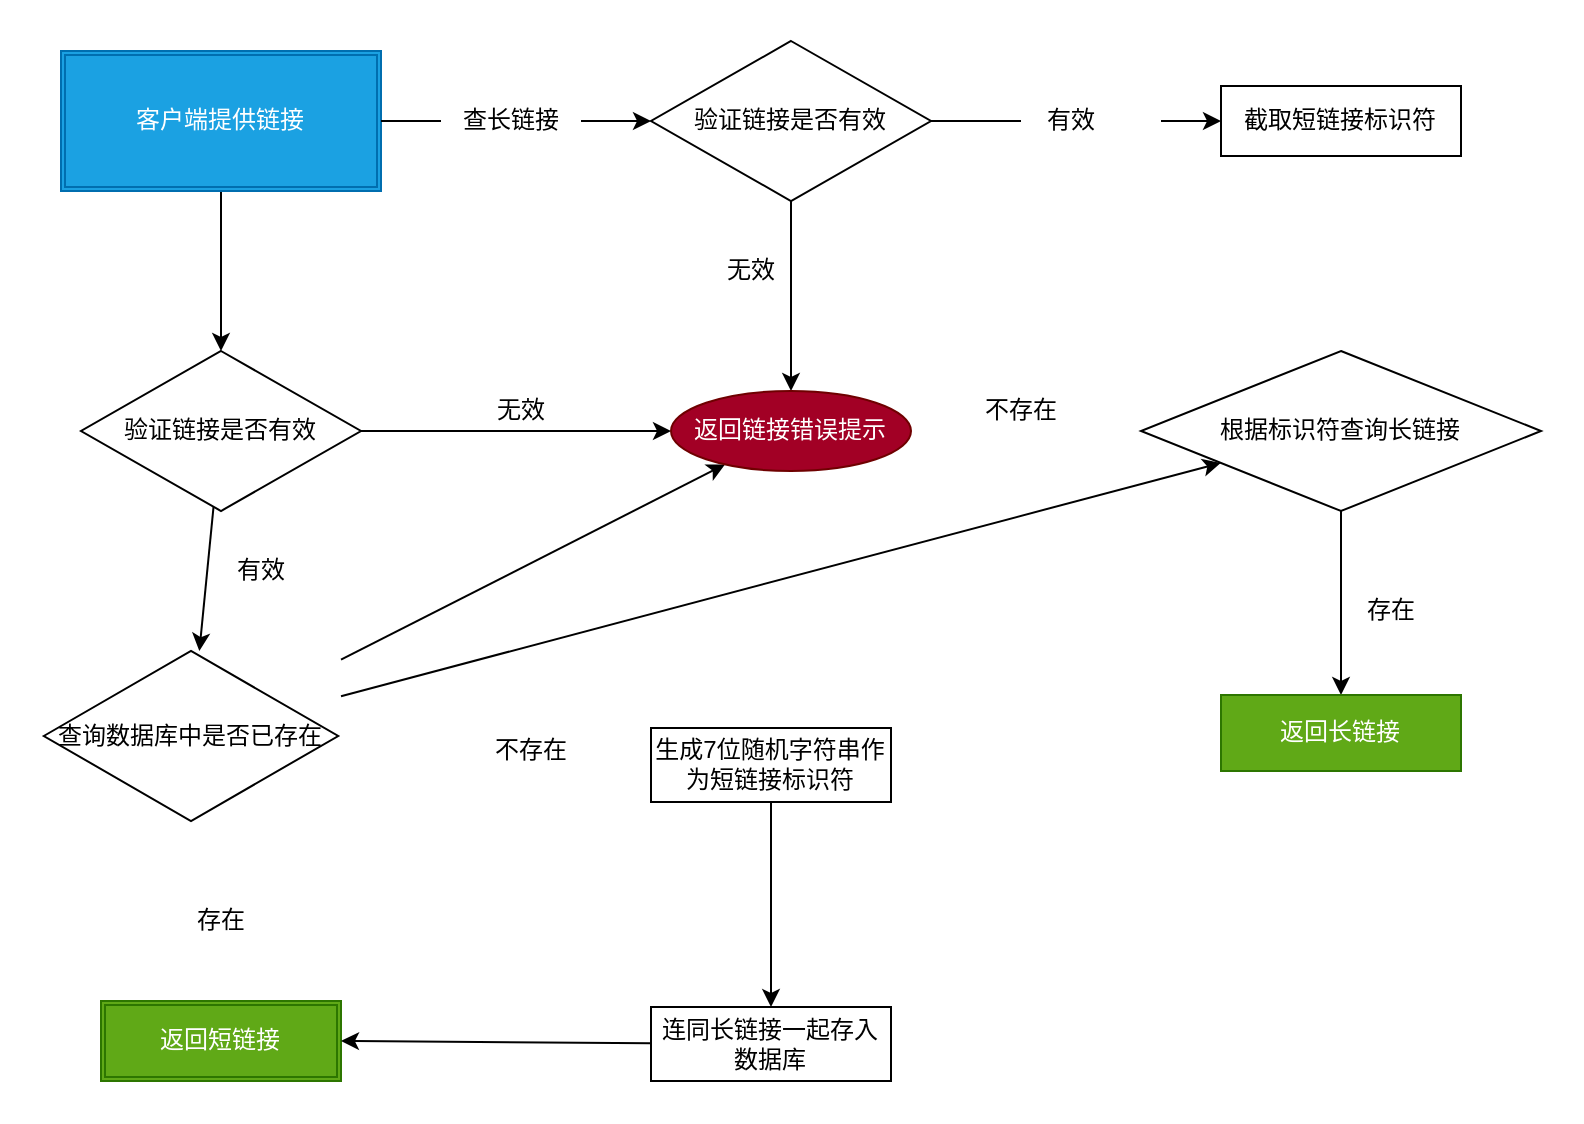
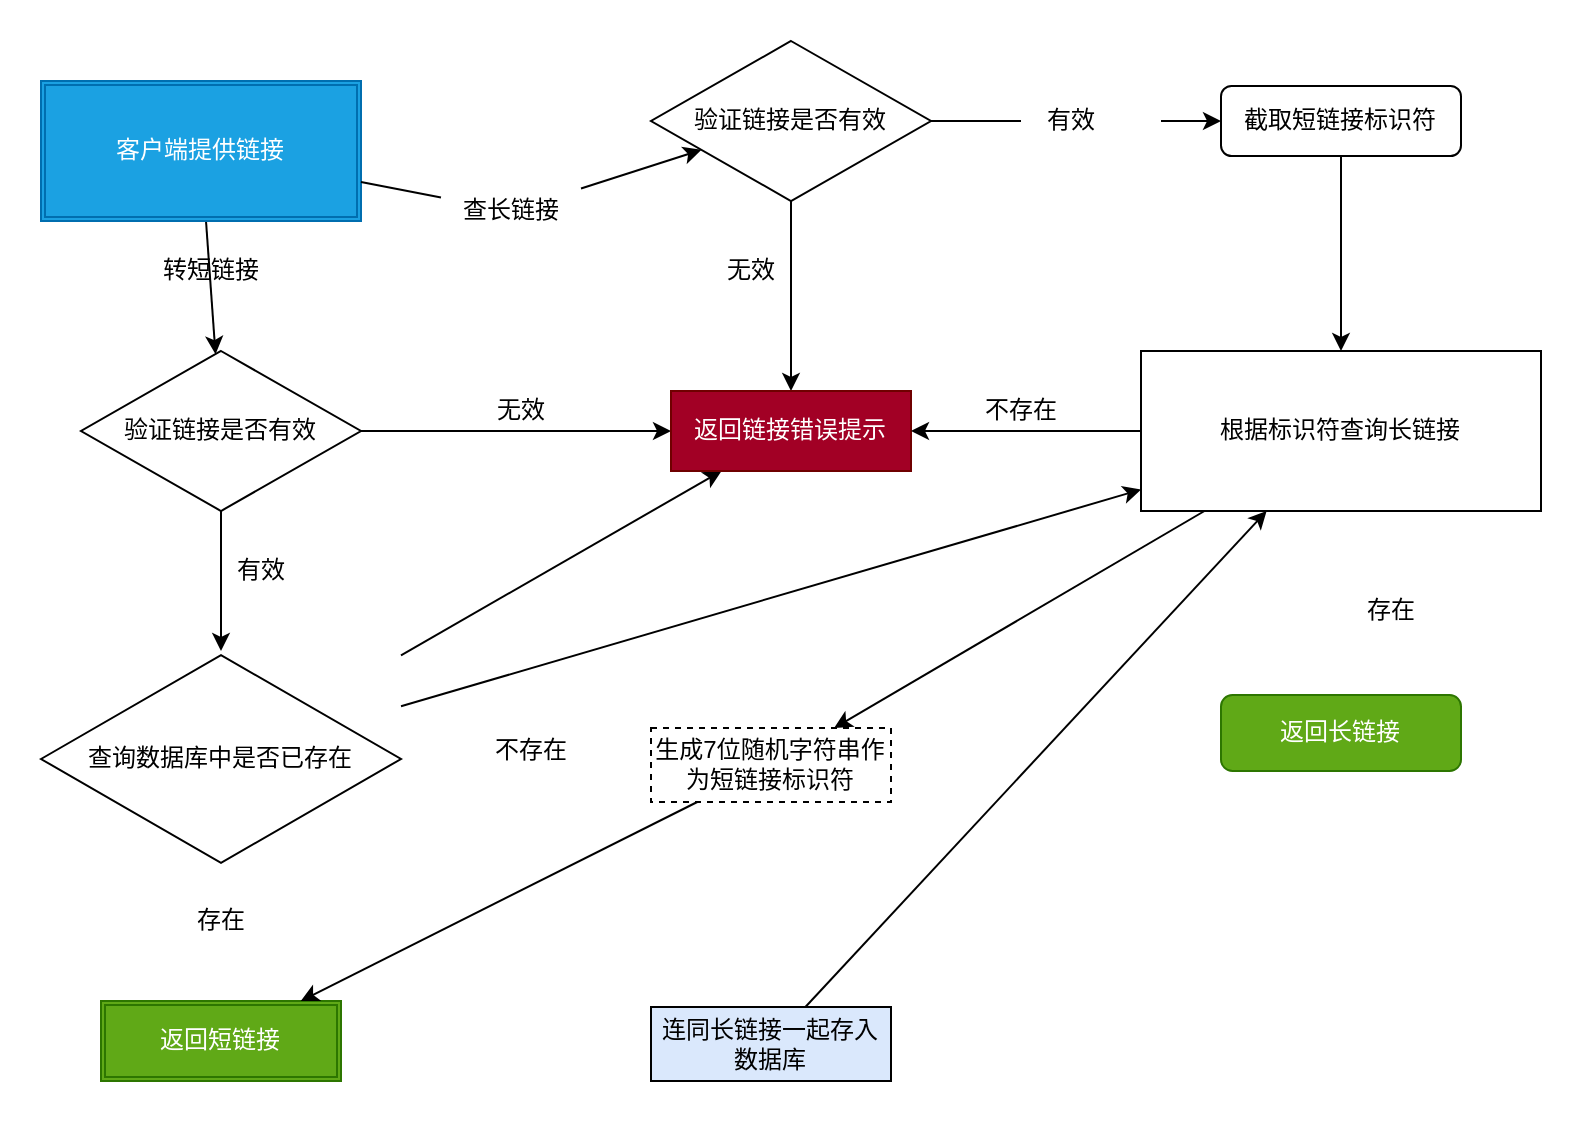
(221, 121) -> (201, 151)
(511, 121) -> (511, 211)
(1341, 121) -> (1341, 121)
none -> (1341, 247)
none -> (211, 271)
(791, 431) -> (791, 431)
none -> (1033, 431)
(1341, 431) -> (1341, 431)
(1341, 596) -> (1025, 616)
(1341, 733) -> (1341, 733)
(191, 736) -> (221, 759)
(771, 765) -> (771, 765)
(771, 898) -> (505, 899)
(503, 1042) -> (1032, 764)
(771, 1044) -> (771, 1044)
